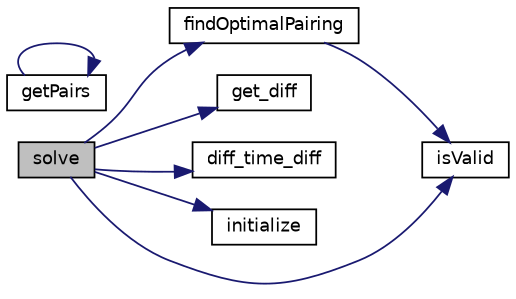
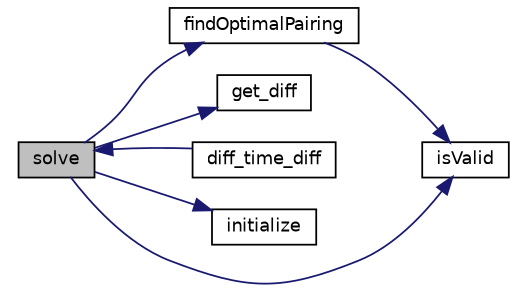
(57, 93) -> none
(135, 171) -> (152, 148)
